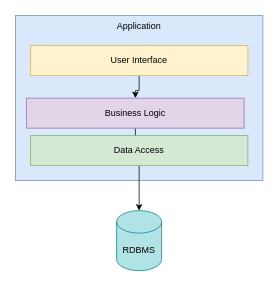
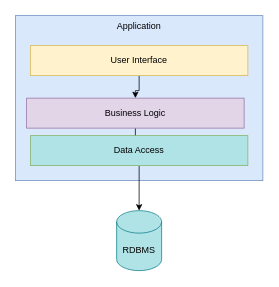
(139, 150) -> (139, 150)
